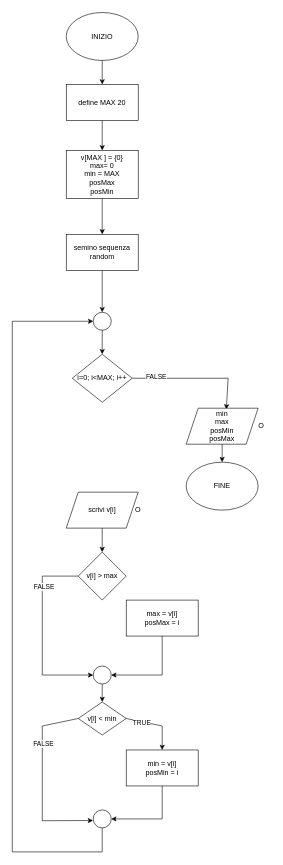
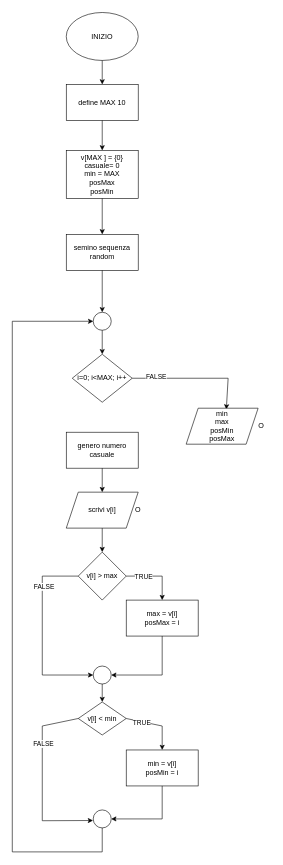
(102, 102) -> (102, 102)
(102, 174) -> (102, 174)
none -> (102, 450)
(222, 456) -> none
none -> (102, 486)
(222, 486) -> none
none -> (143, 576)
